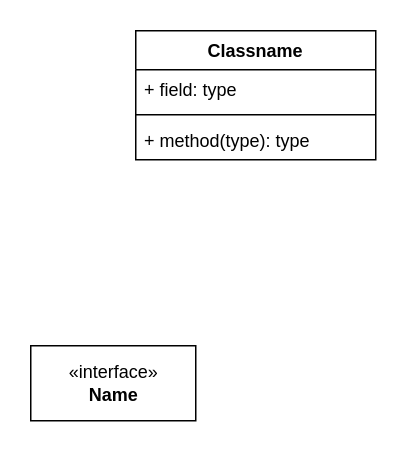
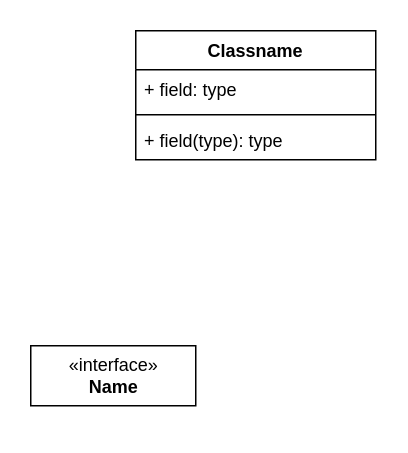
(238, 141) -> (228, 141)
(113, 383) -> (113, 376)
